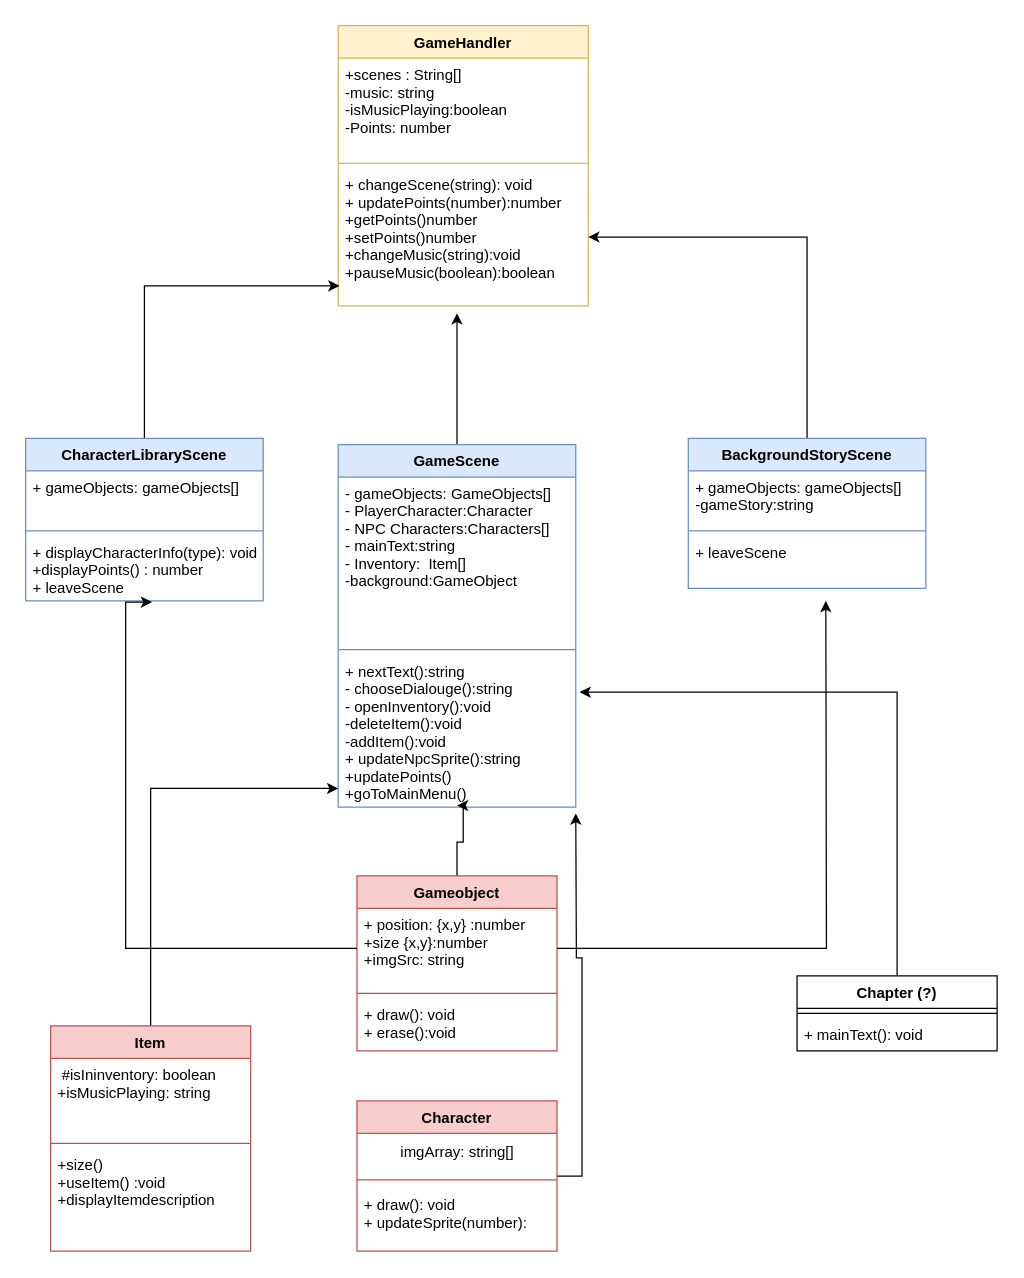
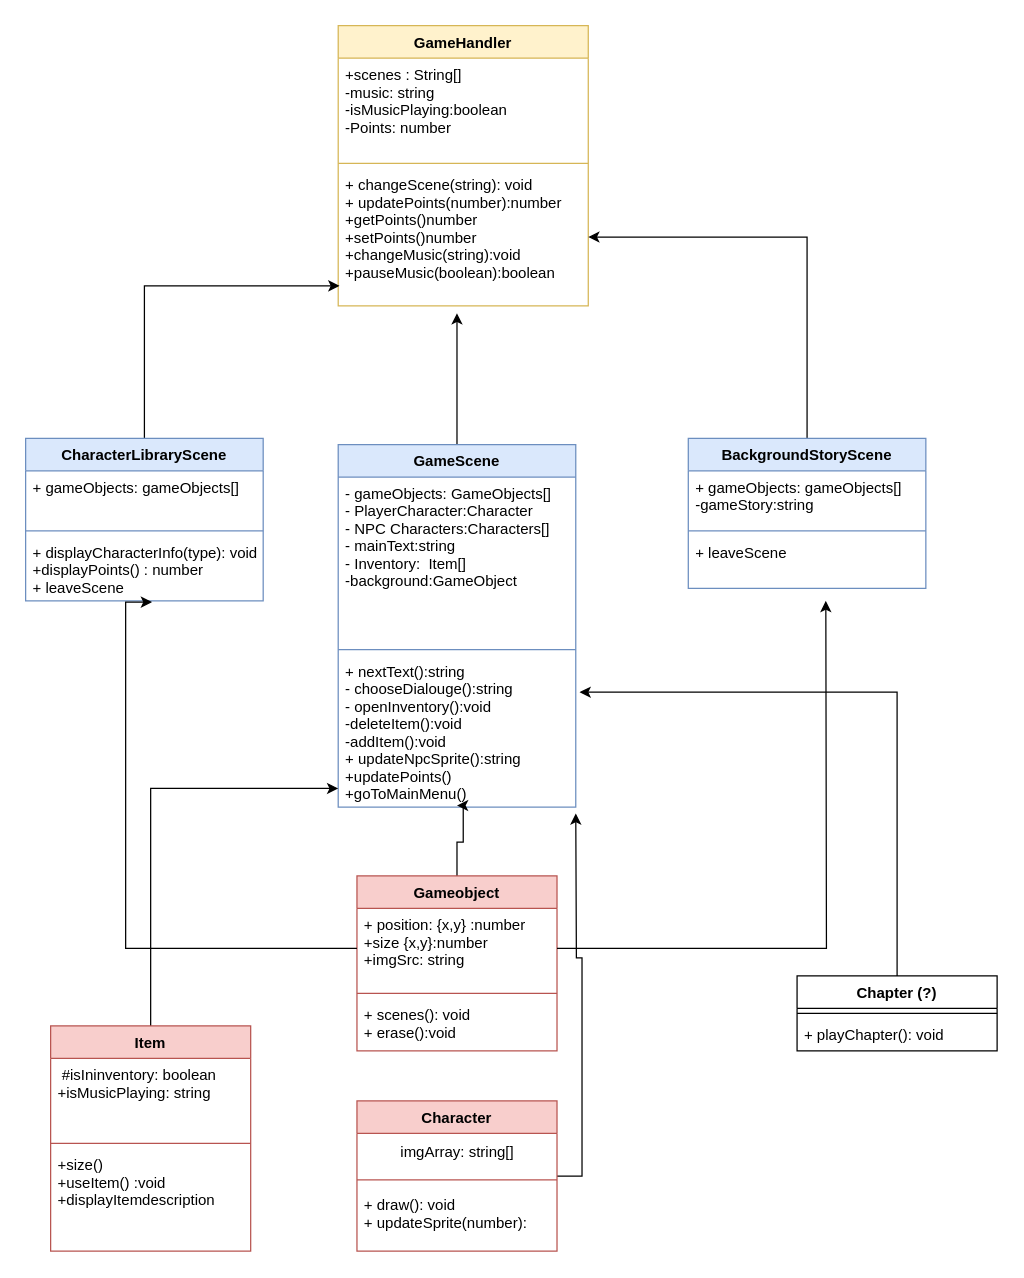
(415, 1015) -> (423, 1015)
(870, 1035) -> (882, 1035)
